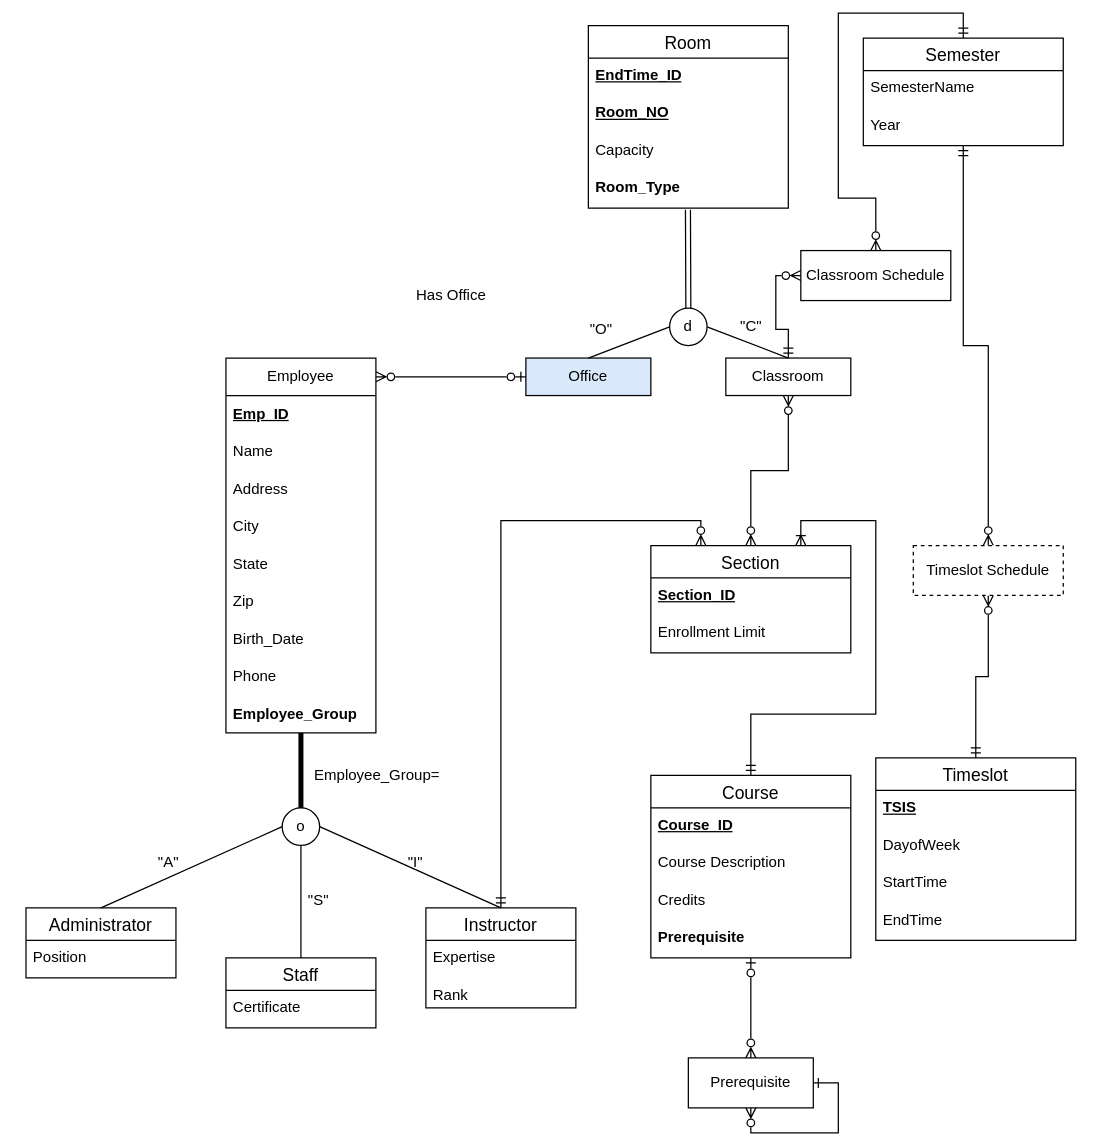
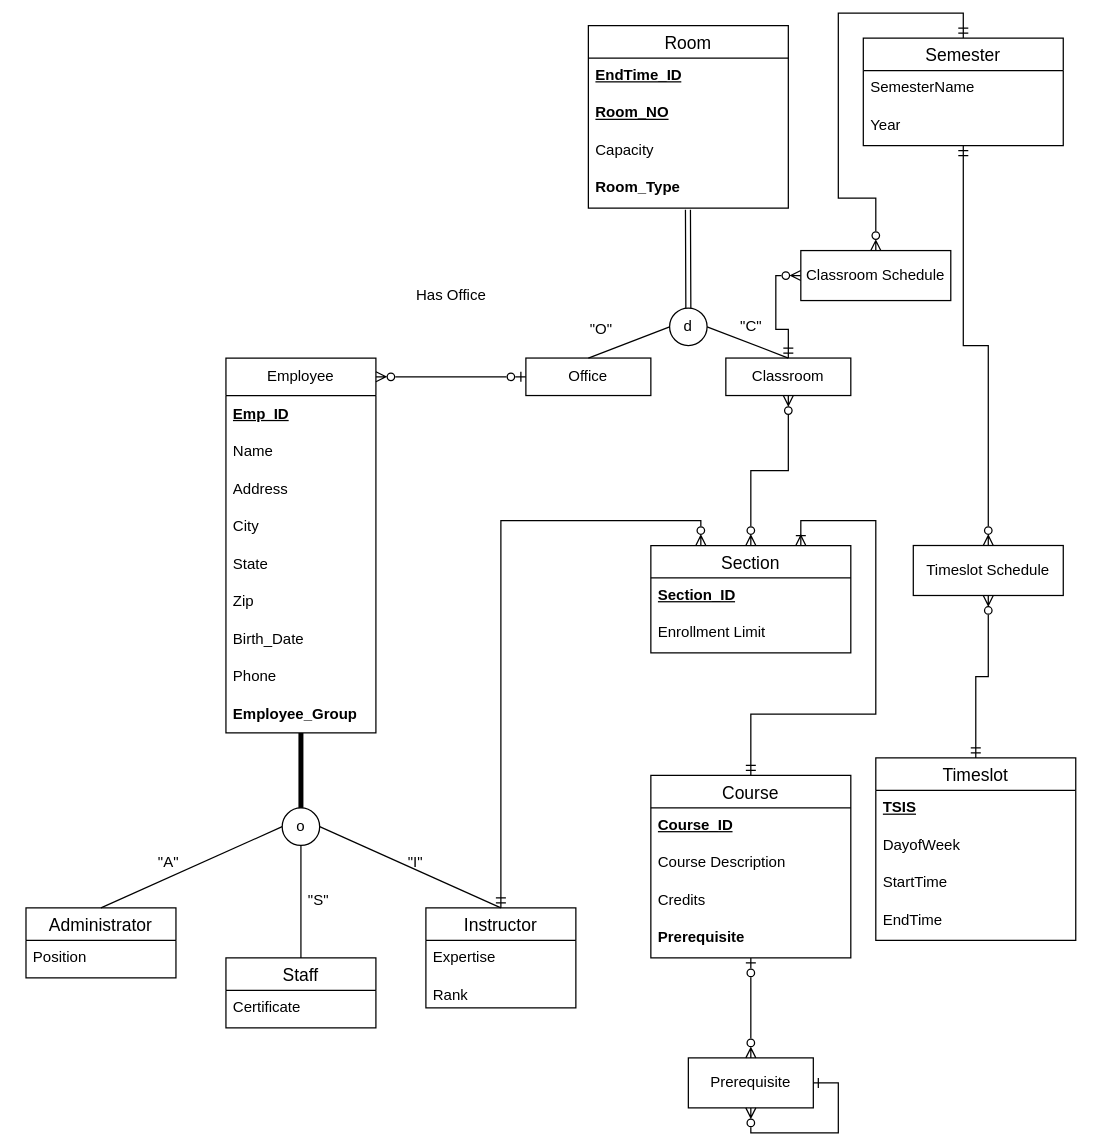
(588, 377) -> (588, 377)
(988, 571) -> (988, 571)
(379, 777) -> none
